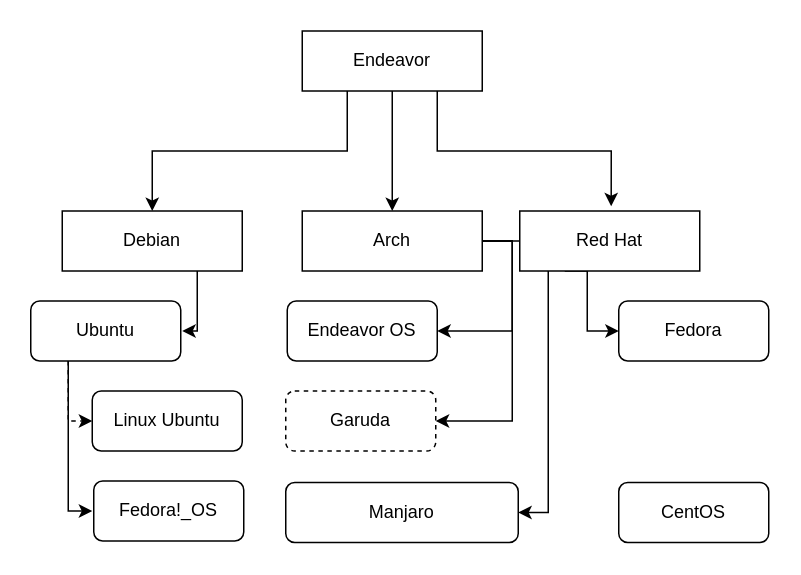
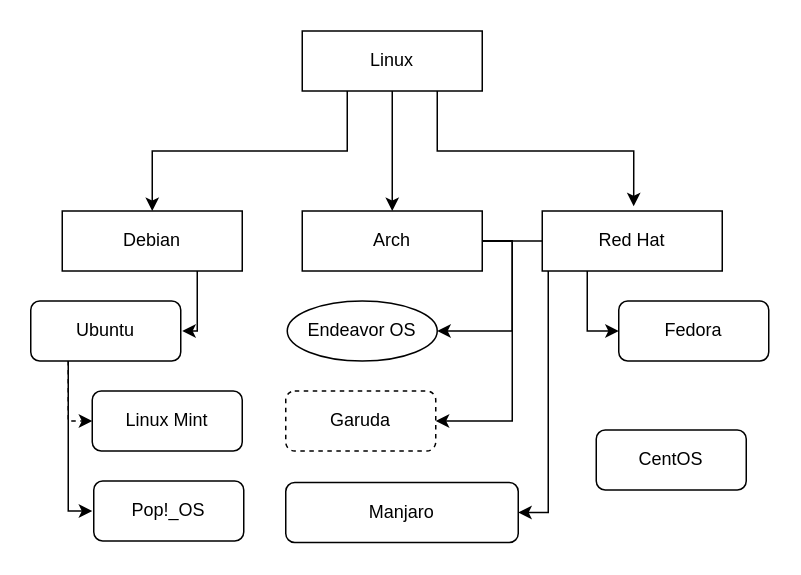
(392, 61) -> (392, 61)
(610, 241) -> (632, 241)
(362, 331) -> (362, 331)
(167, 421) -> (167, 421)
(169, 511) -> (169, 511)
(694, 512) -> (671, 460)
